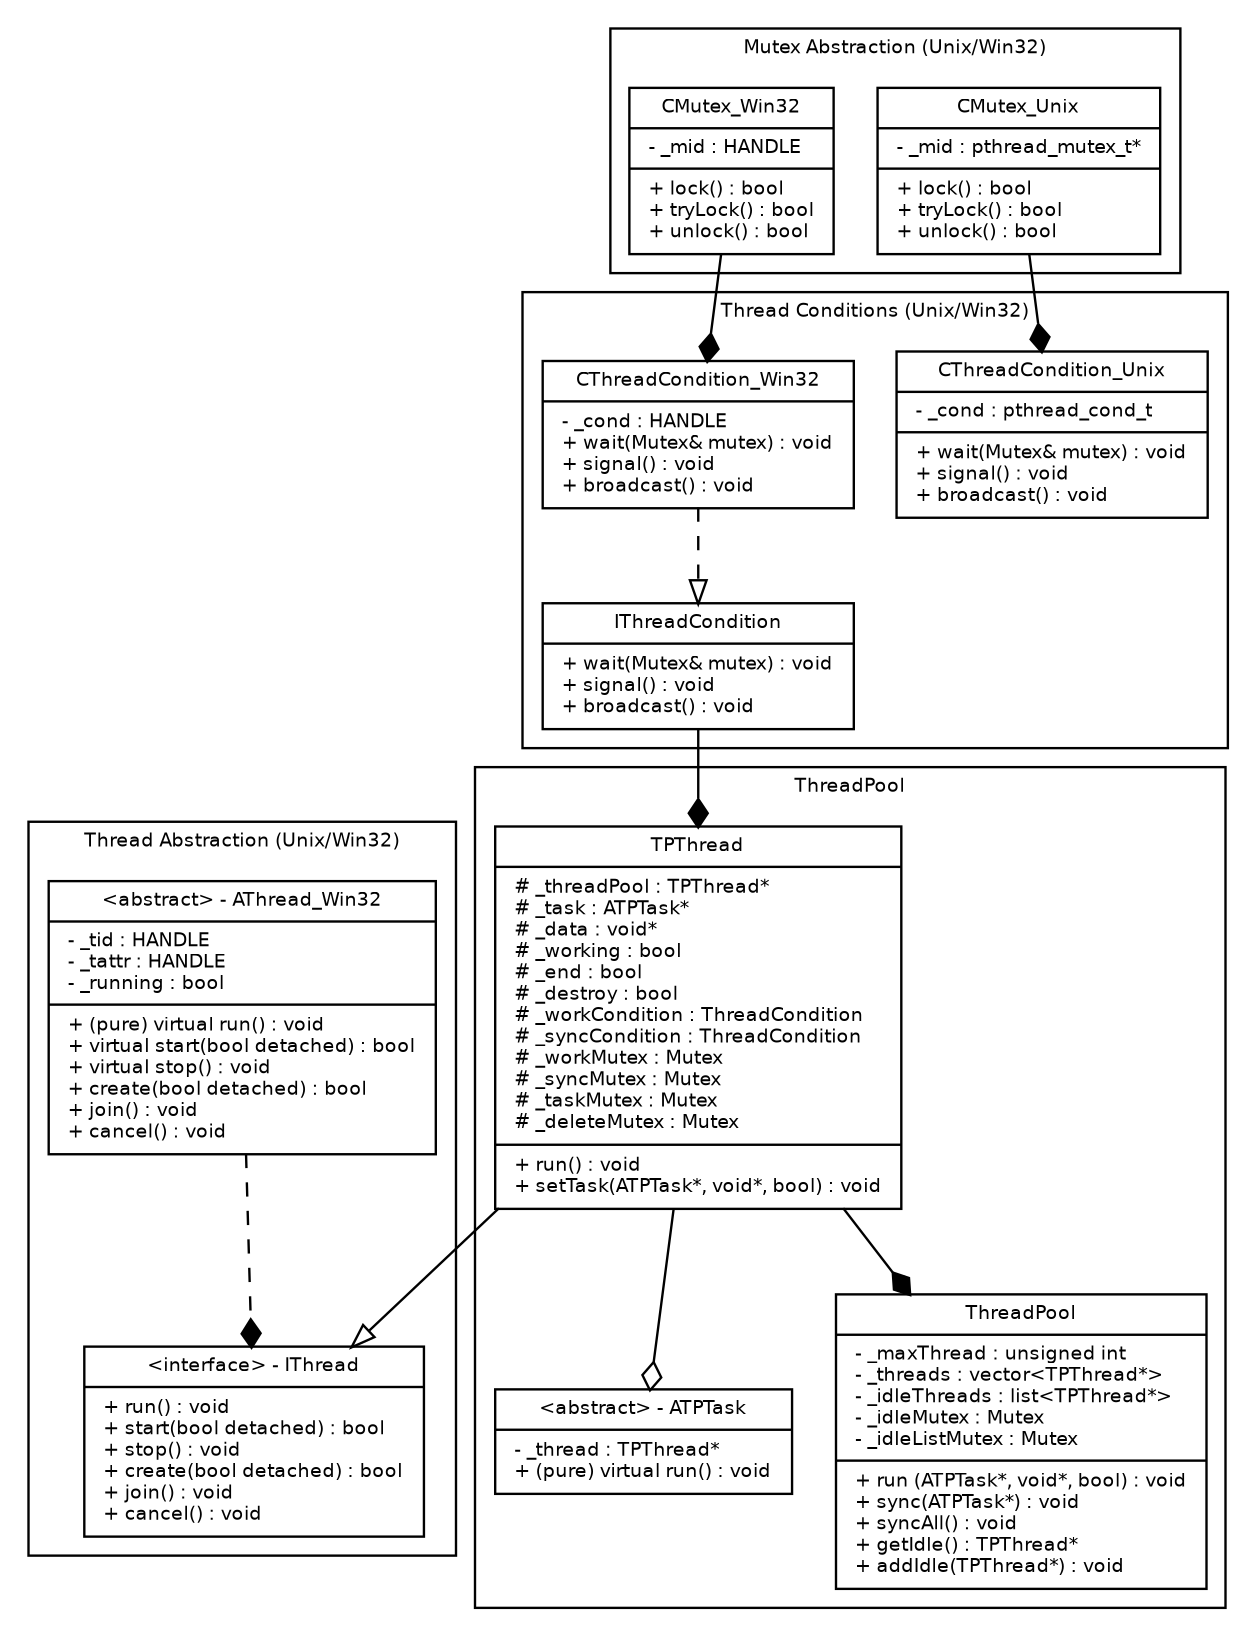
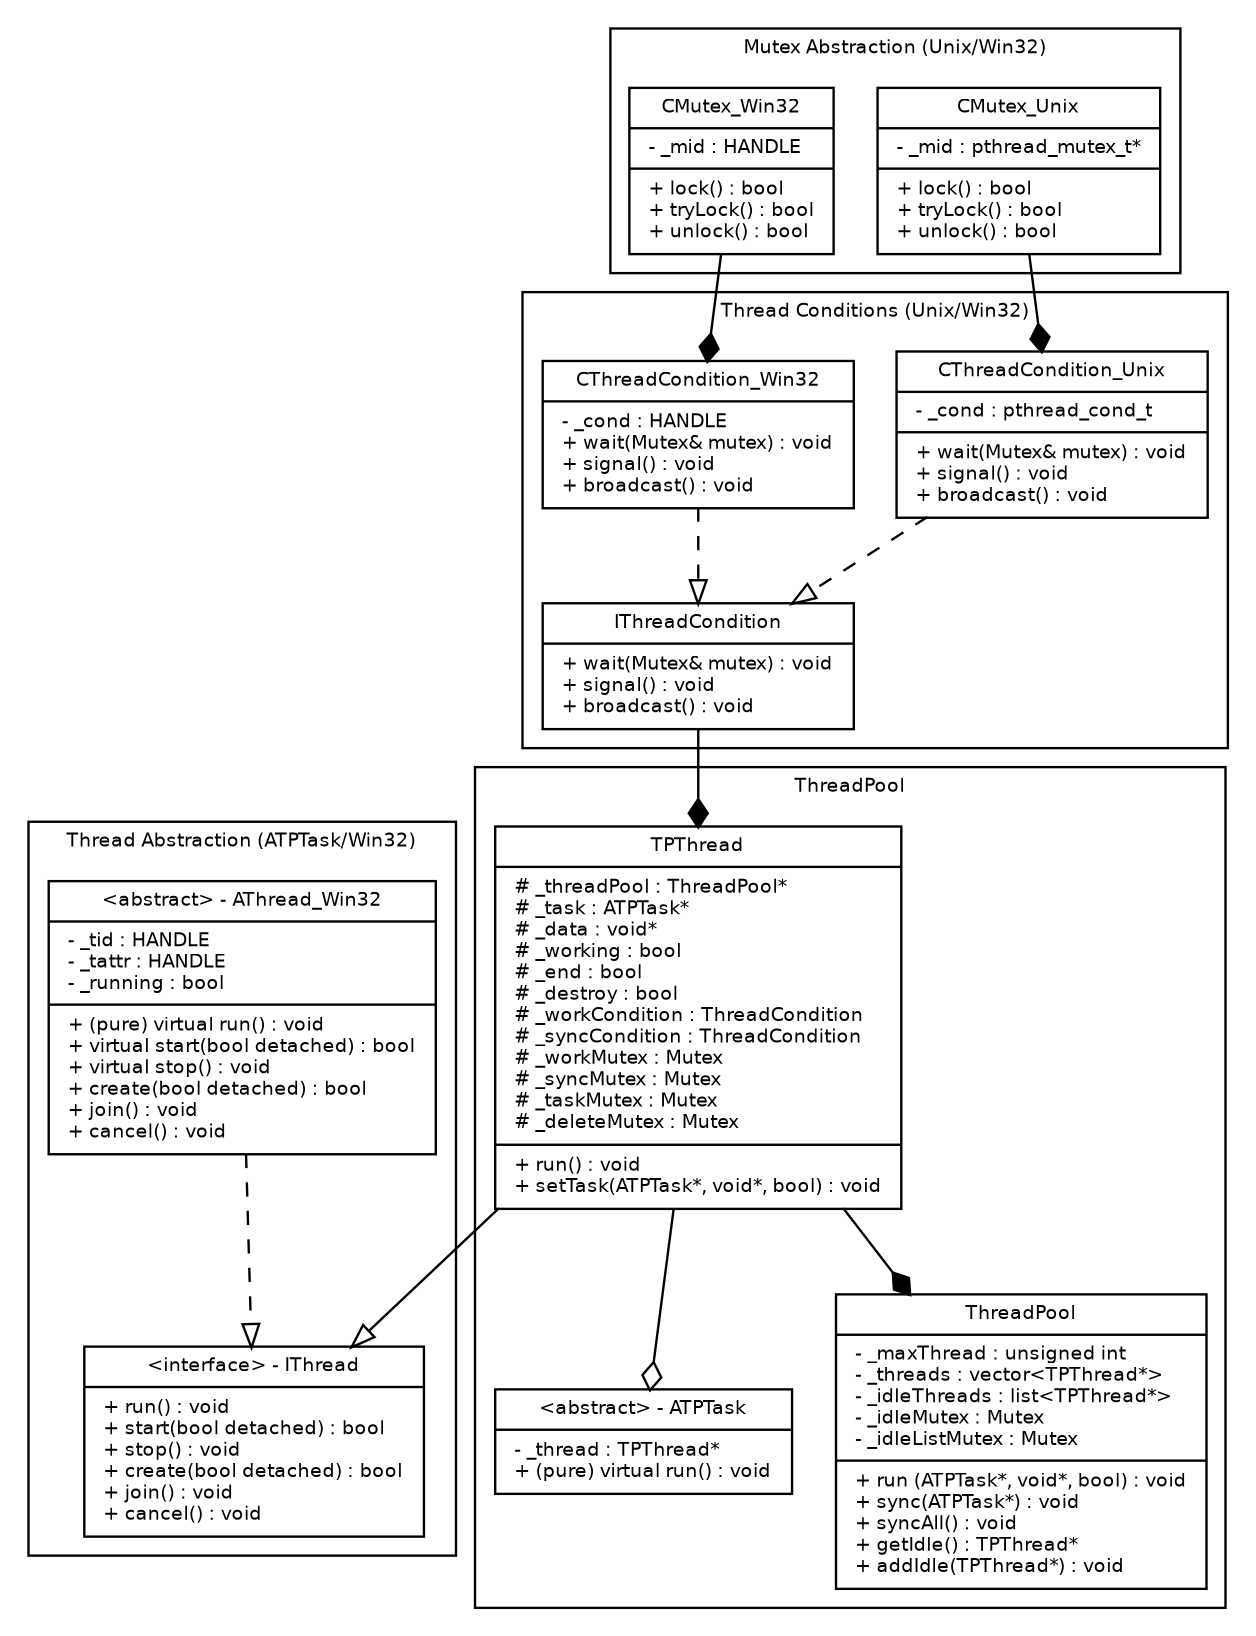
none -> (870, 554)
(242, 842) -> (242, 842)
(642, 887) -> (651, 887)
(248, 1239) -> (248, 1239)
